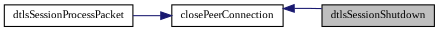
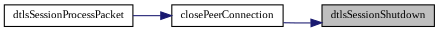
(308, 8) -> (297, 23)
